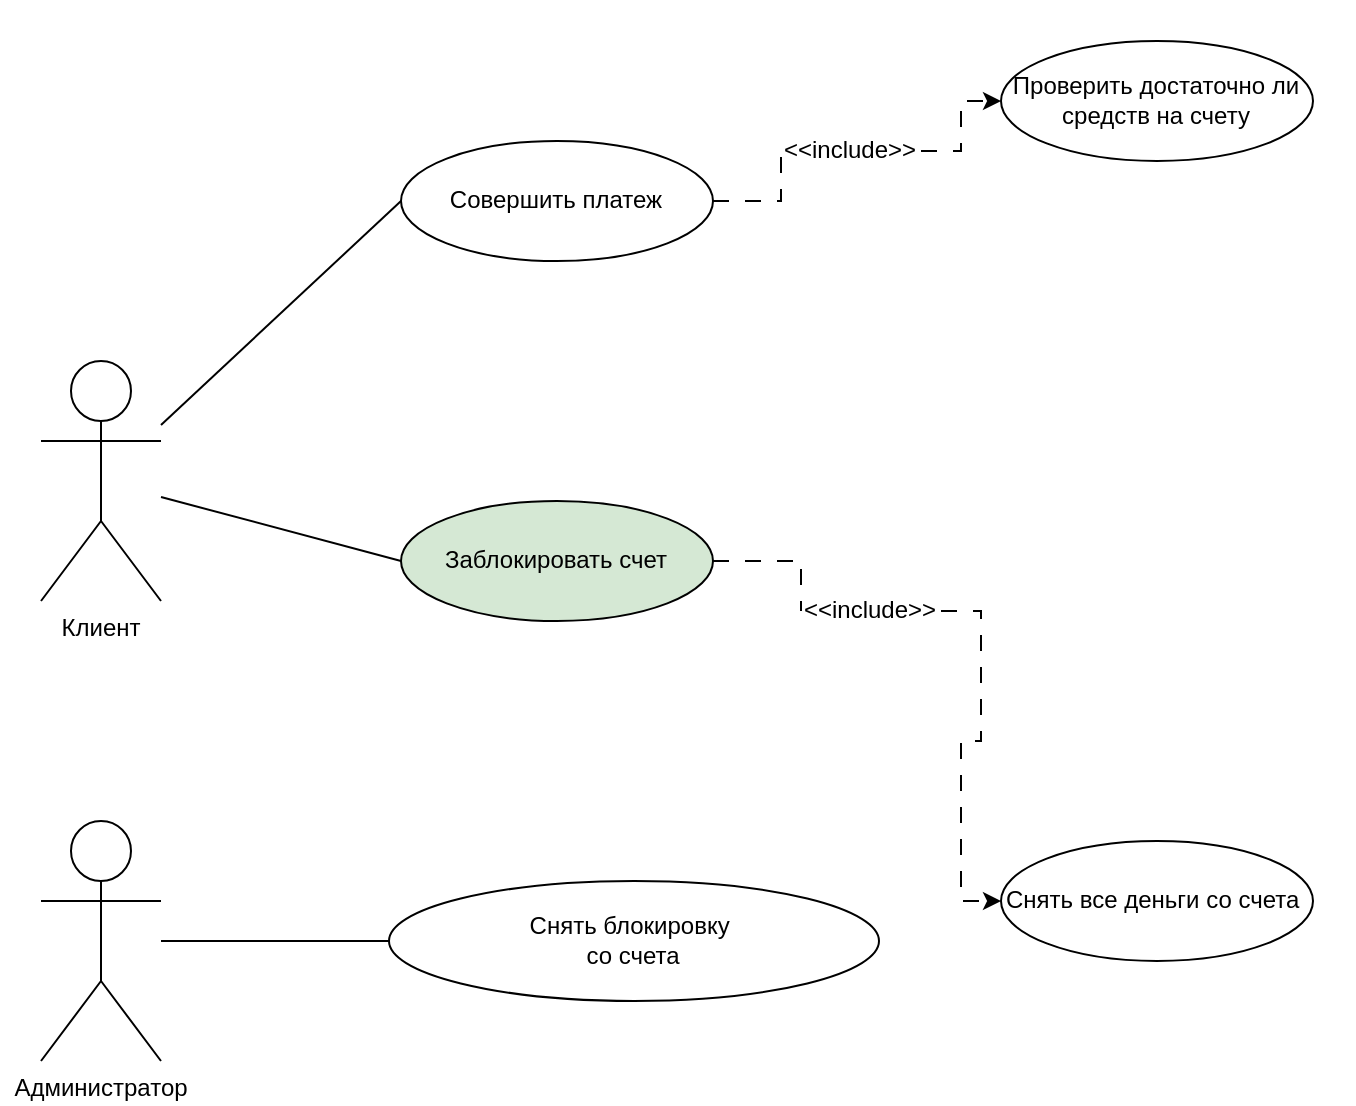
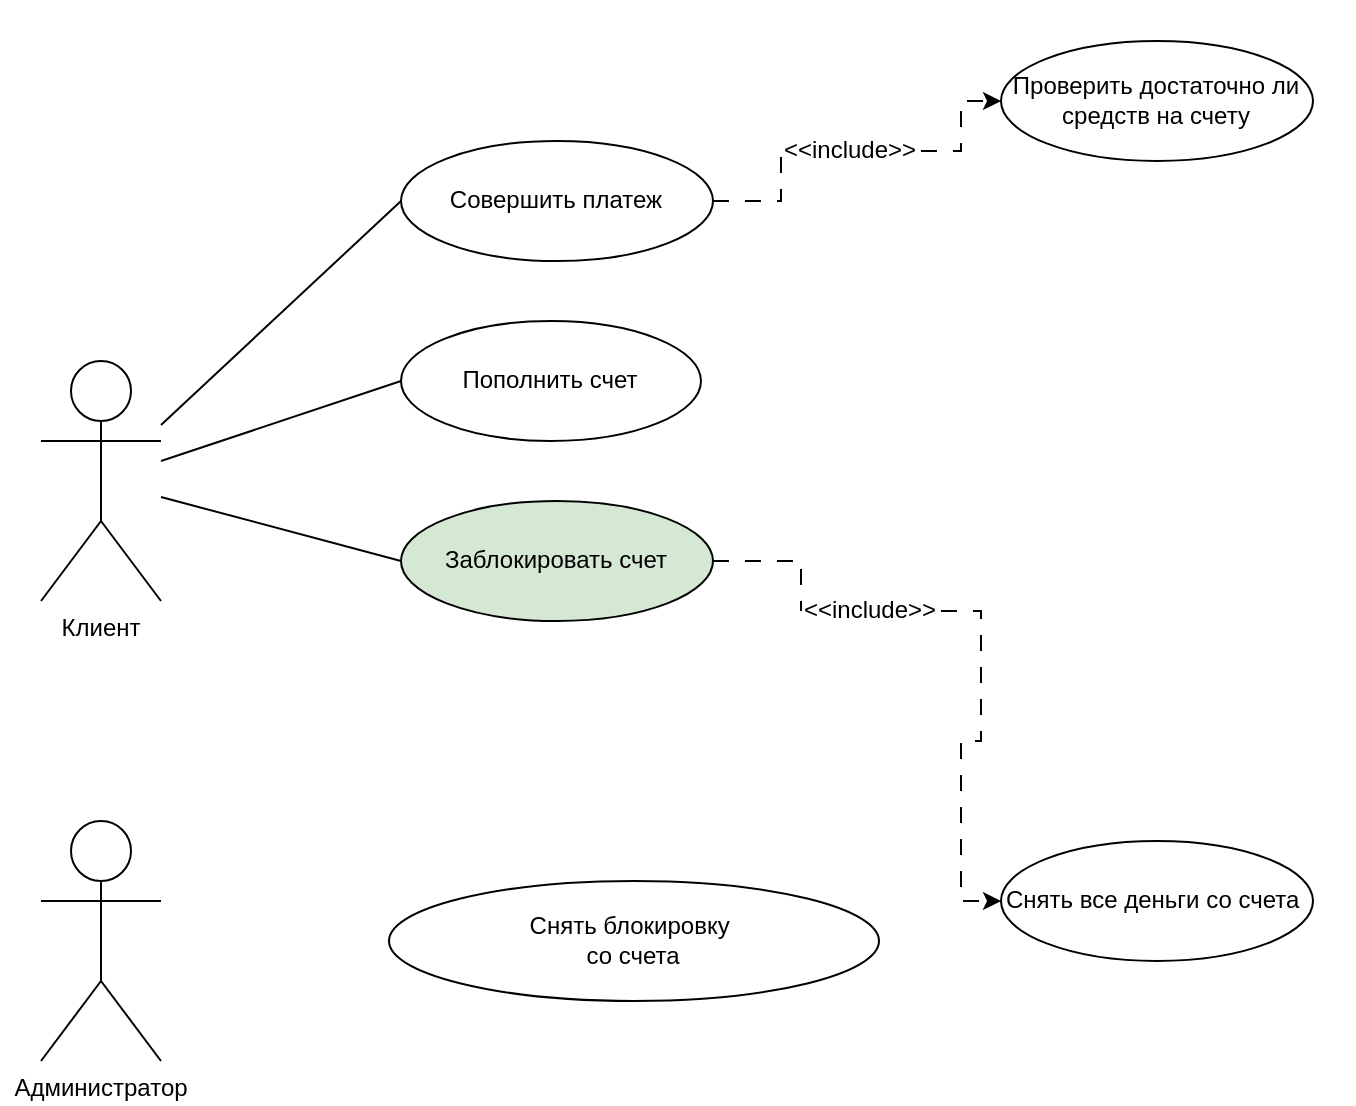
none -> (551, 381)
none -> (281, 421)
(275, 941) -> none
